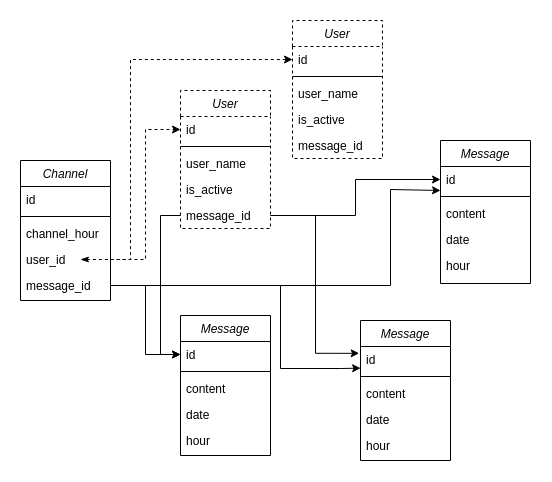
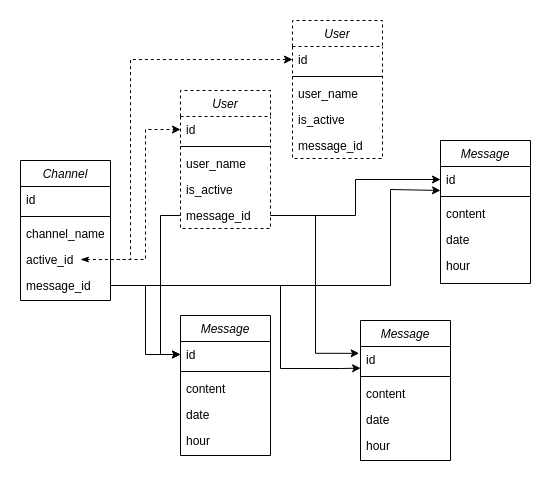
(65, 234) -> (65, 234)
(48, 260) -> (53, 260)
